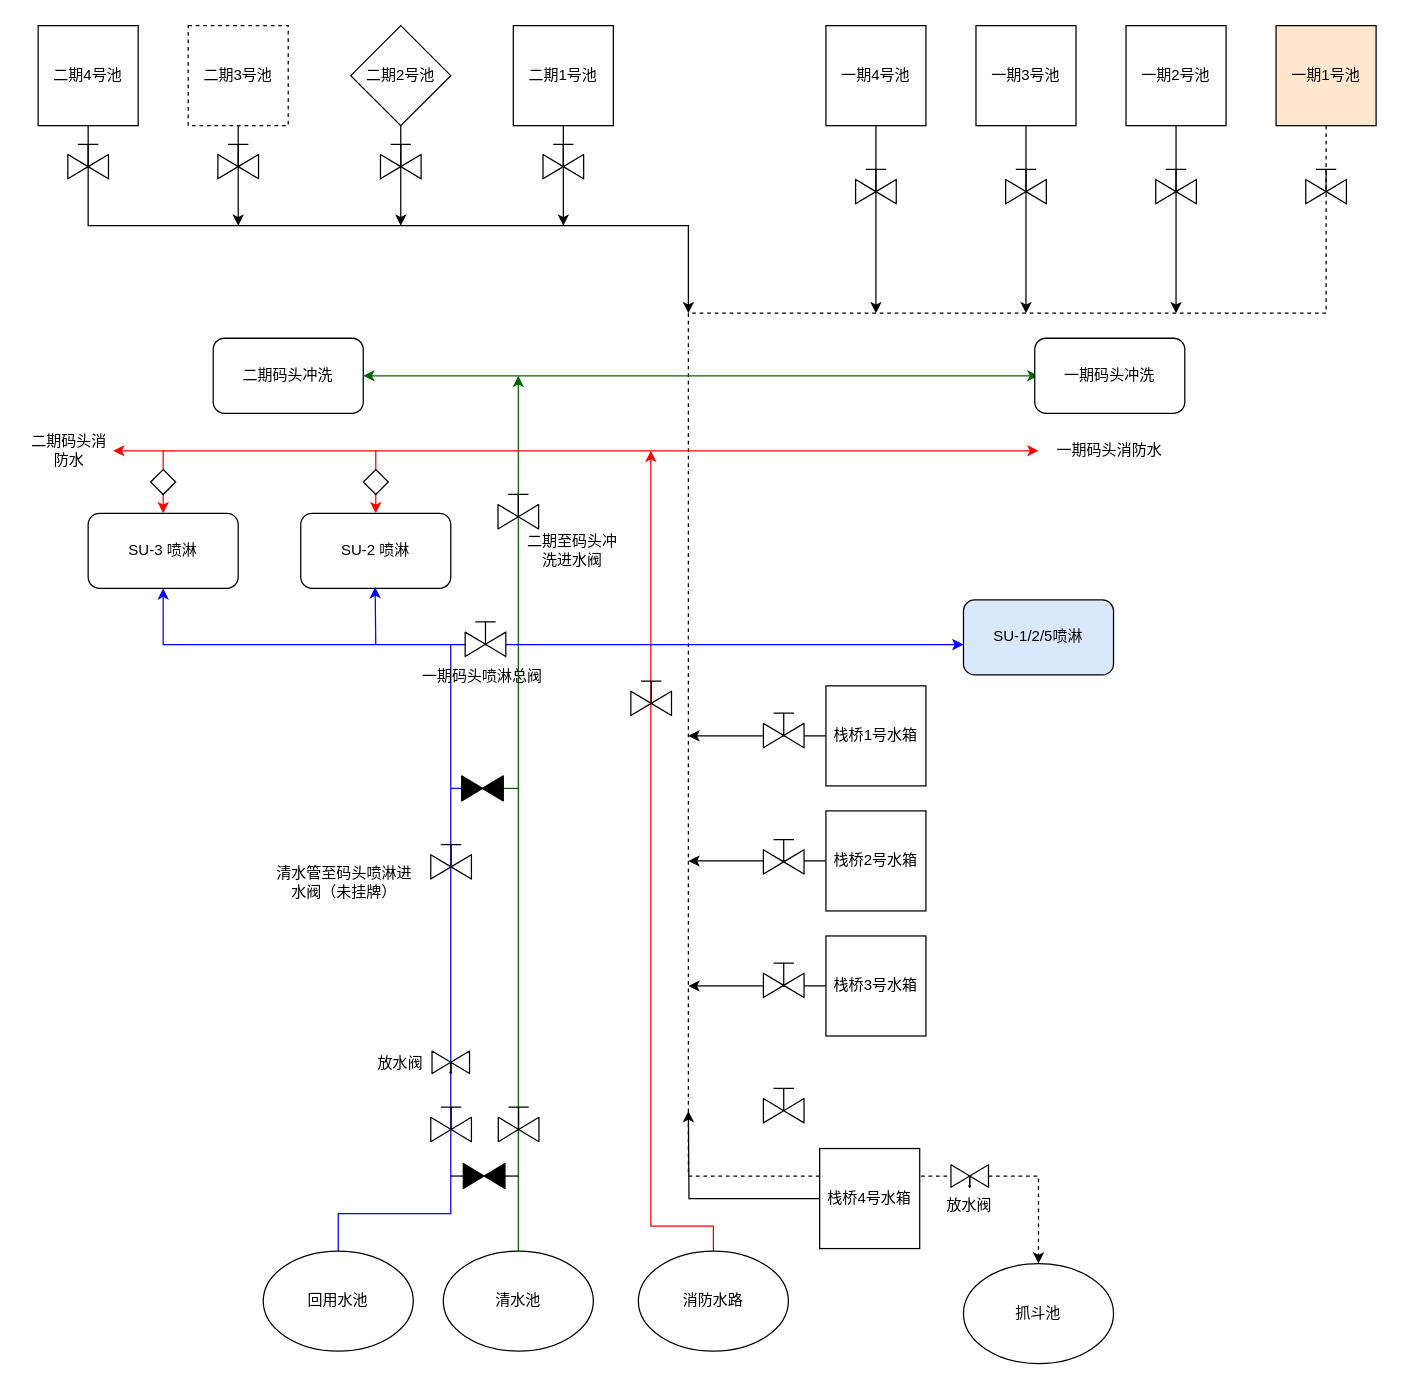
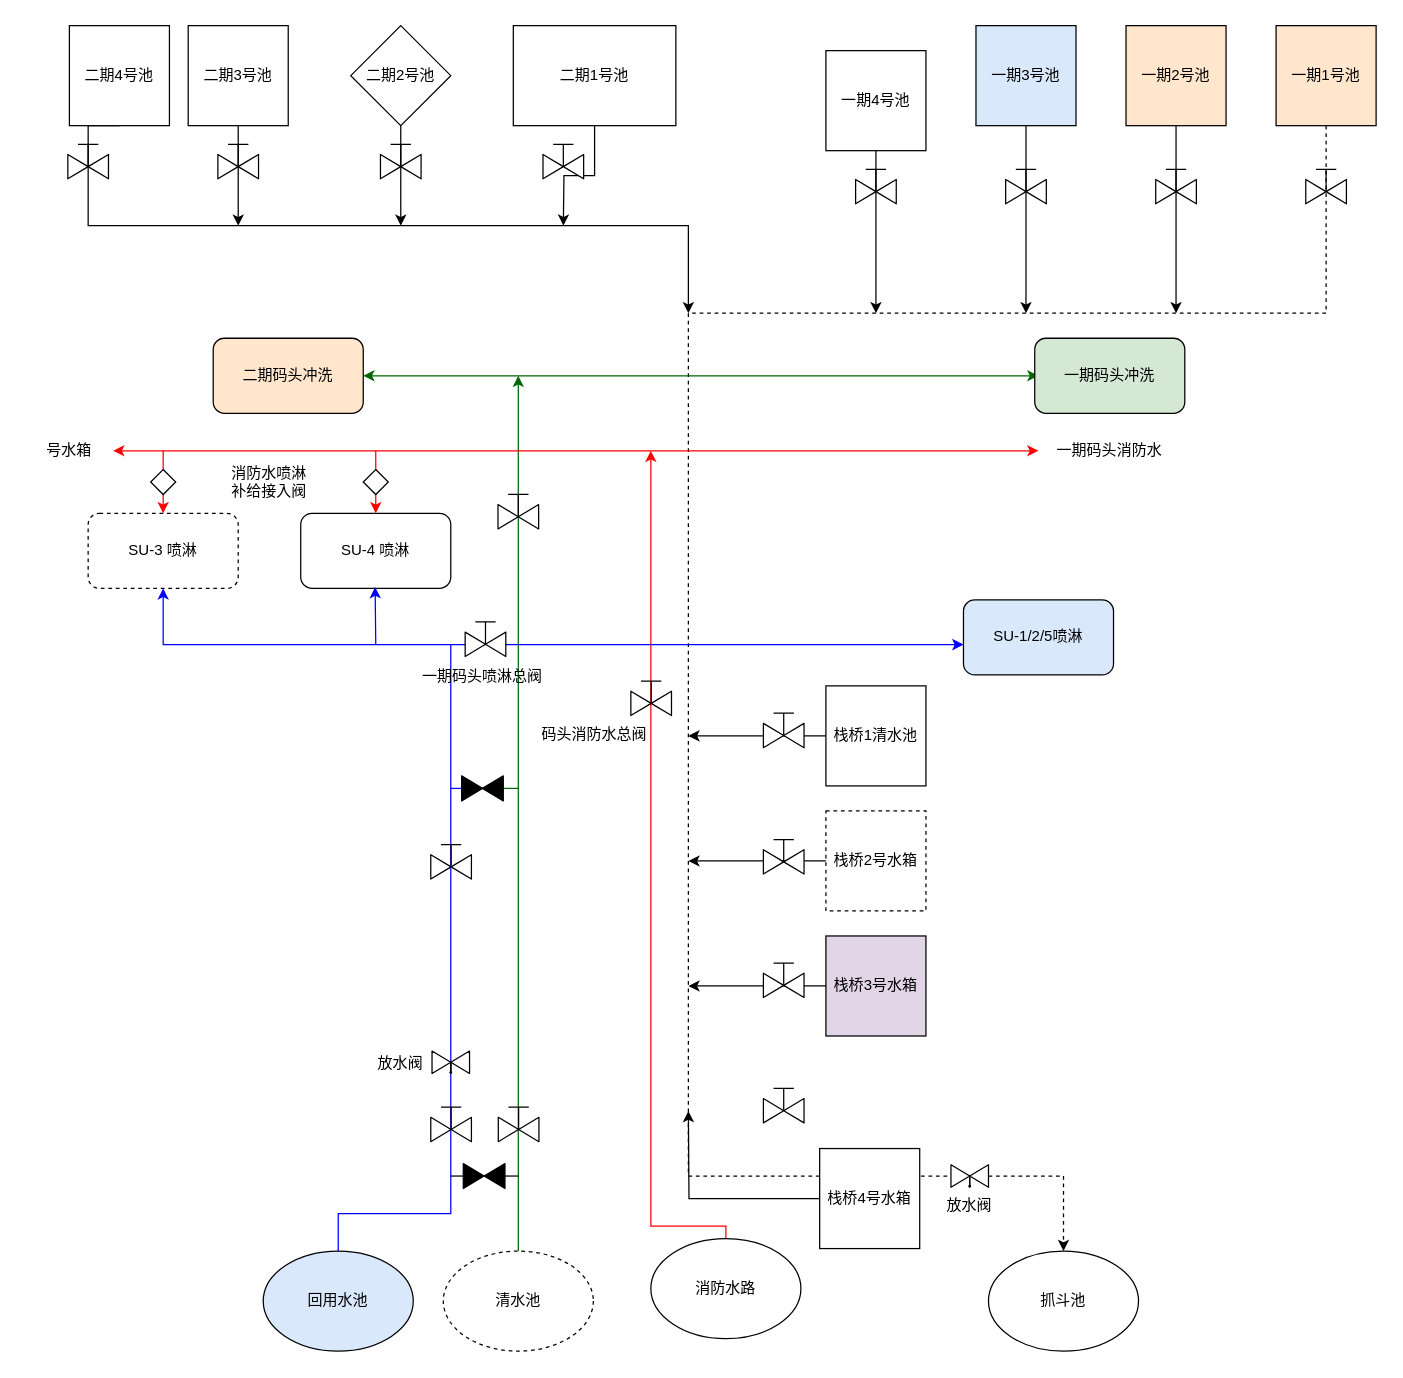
(88, 76) -> (119, 76)
(238, 76) -> (238, 76)
(563, 76) -> (594, 76)
(876, 76) -> (876, 101)
(1026, 76) -> (1026, 76)
(1176, 76) -> (1176, 76)
(288, 376) -> (288, 376)
(1109, 376) -> (1109, 376)
(69, 451) -> (69, 451)
none -> (269, 482)
(163, 551) -> (163, 551)
(376, 551) -> (376, 551)
(572, 551) -> none
none -> (595, 734)
(876, 736) -> (876, 736)
(876, 861) -> (876, 861)
(344, 882) -> none
(876, 986) -> (876, 986)
(338, 1301) -> (338, 1301)
(518, 1301) -> (518, 1301)
(713, 1301) -> (726, 1288)
(1038, 1313) -> (1063, 1301)
